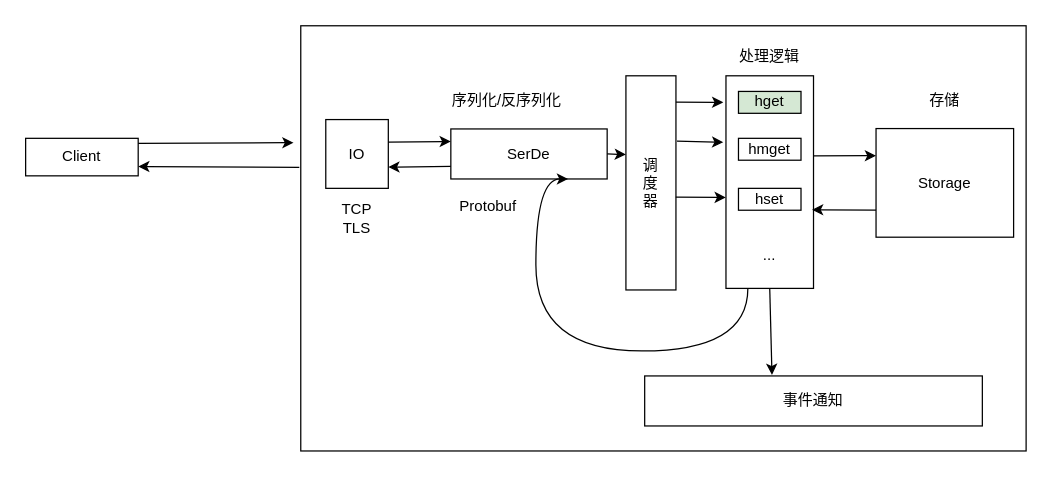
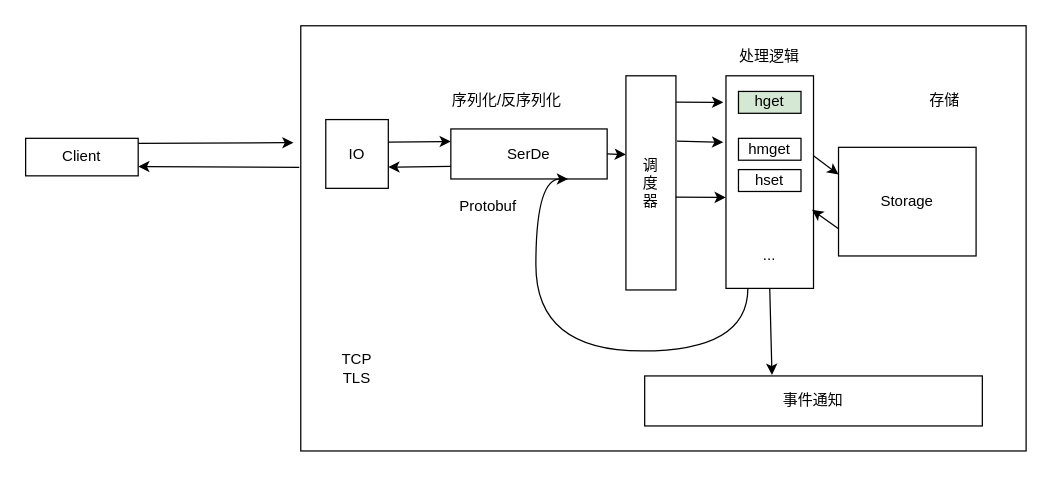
(944, 183) -> (907, 201)
(769, 199) -> (769, 180)
(357, 218) -> (357, 368)
